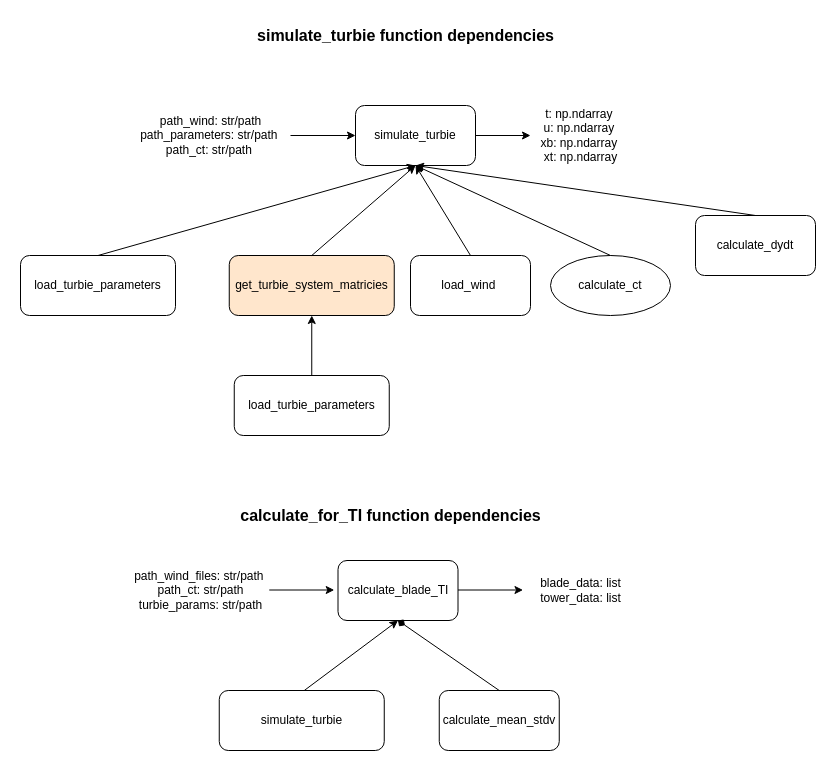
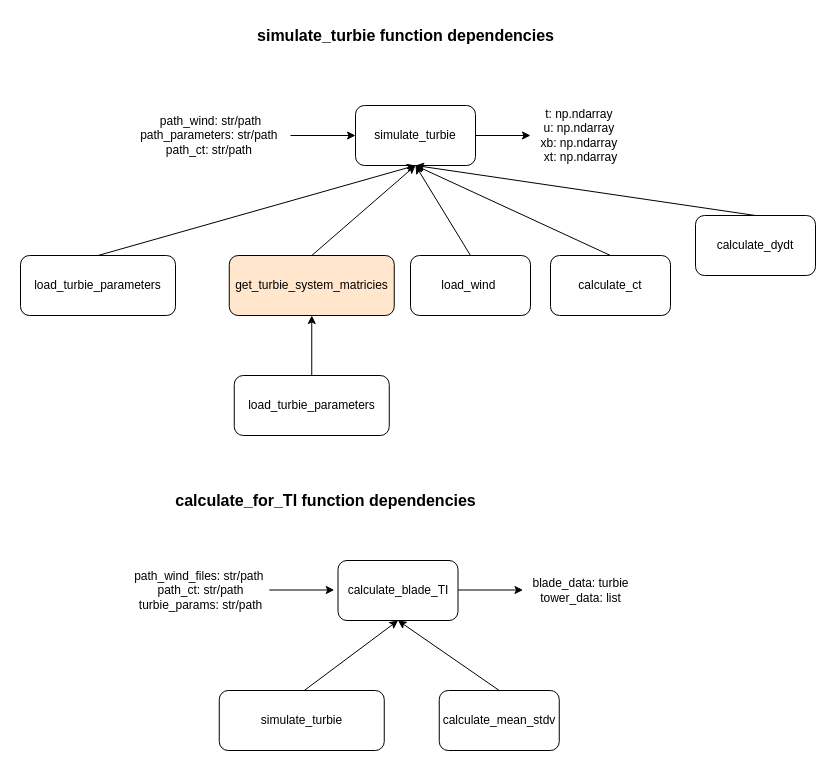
(611, 286) -> (611, 286)
(391, 516) -> (326, 501)
(581, 591) -> (581, 591)
(404, 625) -> (404, 625)
